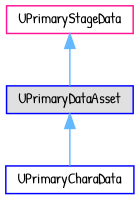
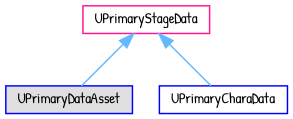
(70, 147) -> (190, 65)
